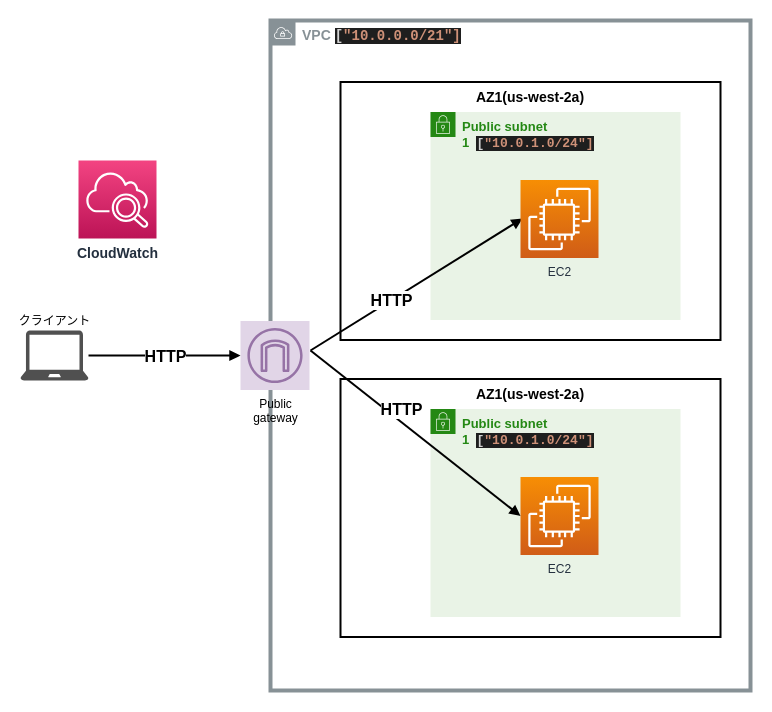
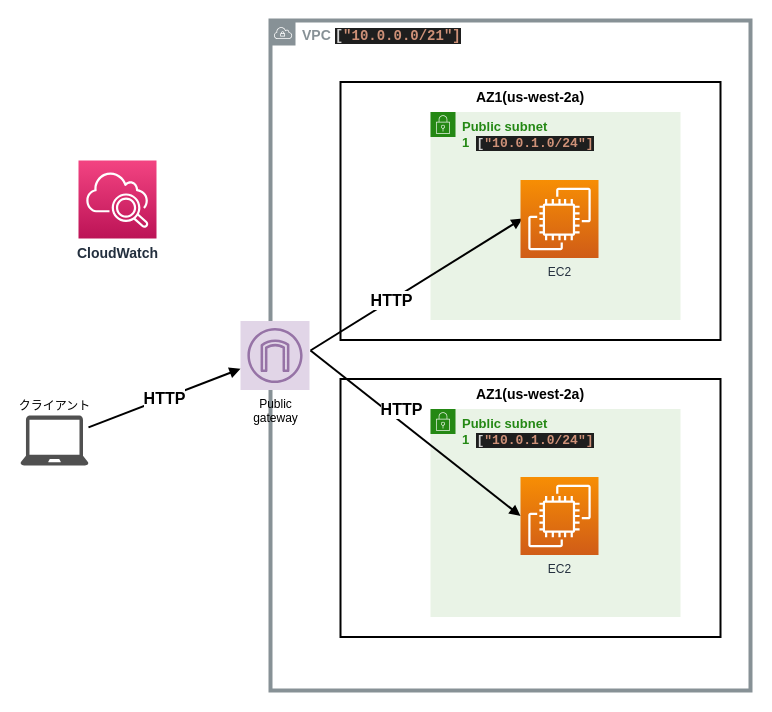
(55, 356) -> (55, 441)
